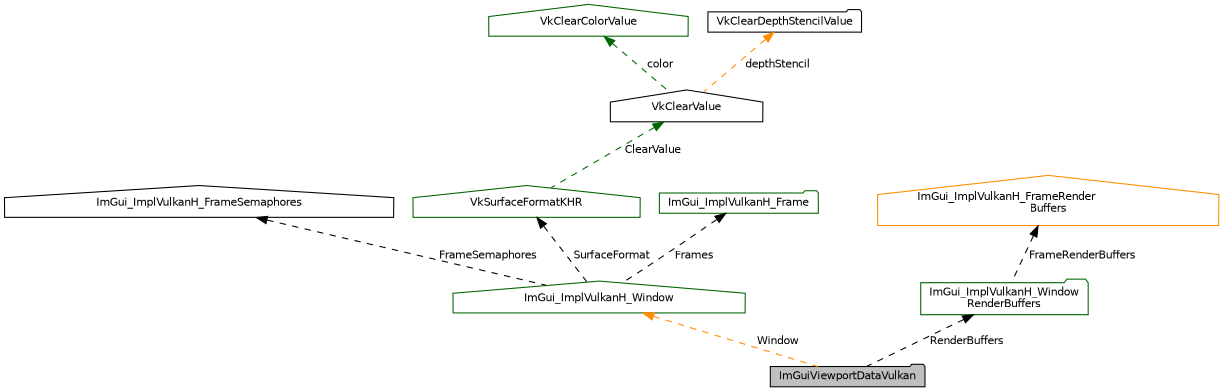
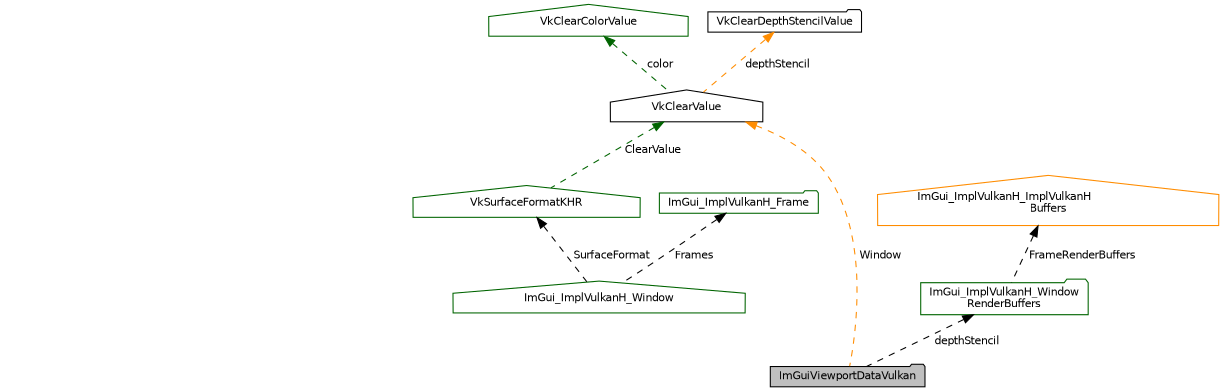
(199, 203) -> none
(1048, 203) -> (1048, 203)
(736, 341) -> (849, 225)
(966, 341) -> (966, 341)
